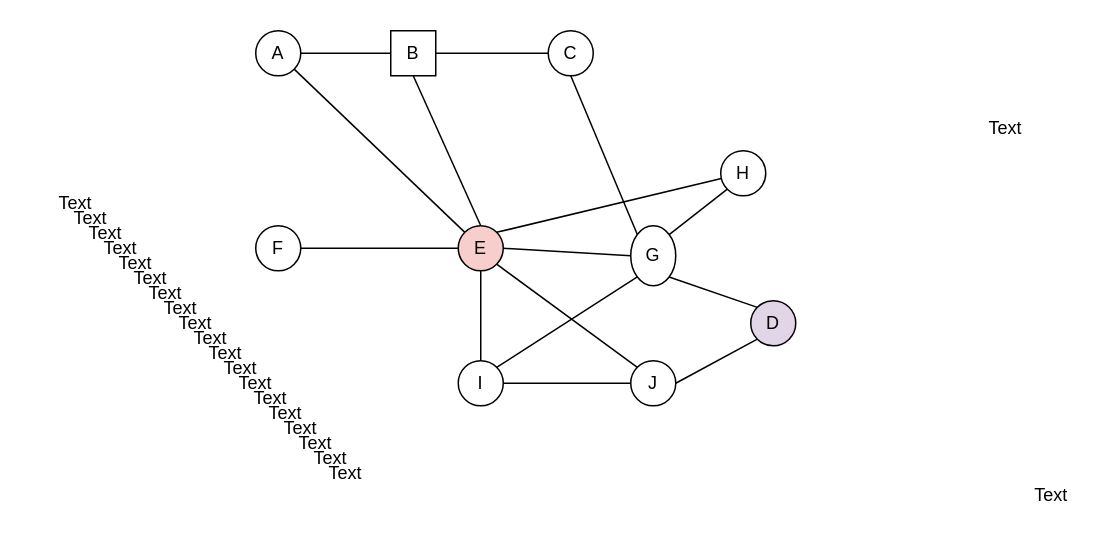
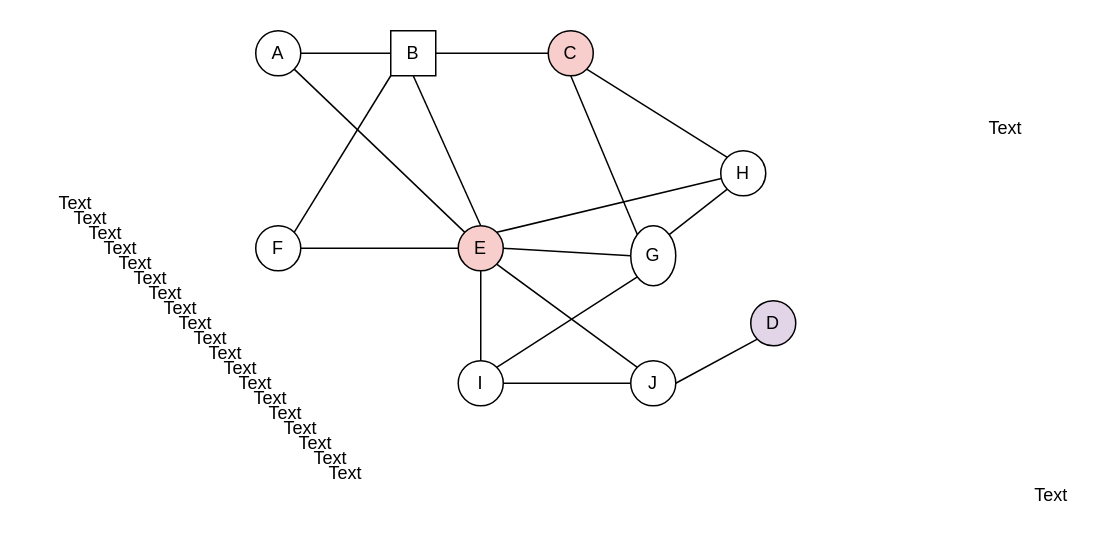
(571, 53) -> (571, 53)
none -> (657, 113)
none -> (342, 154)
(713, 292) -> none
